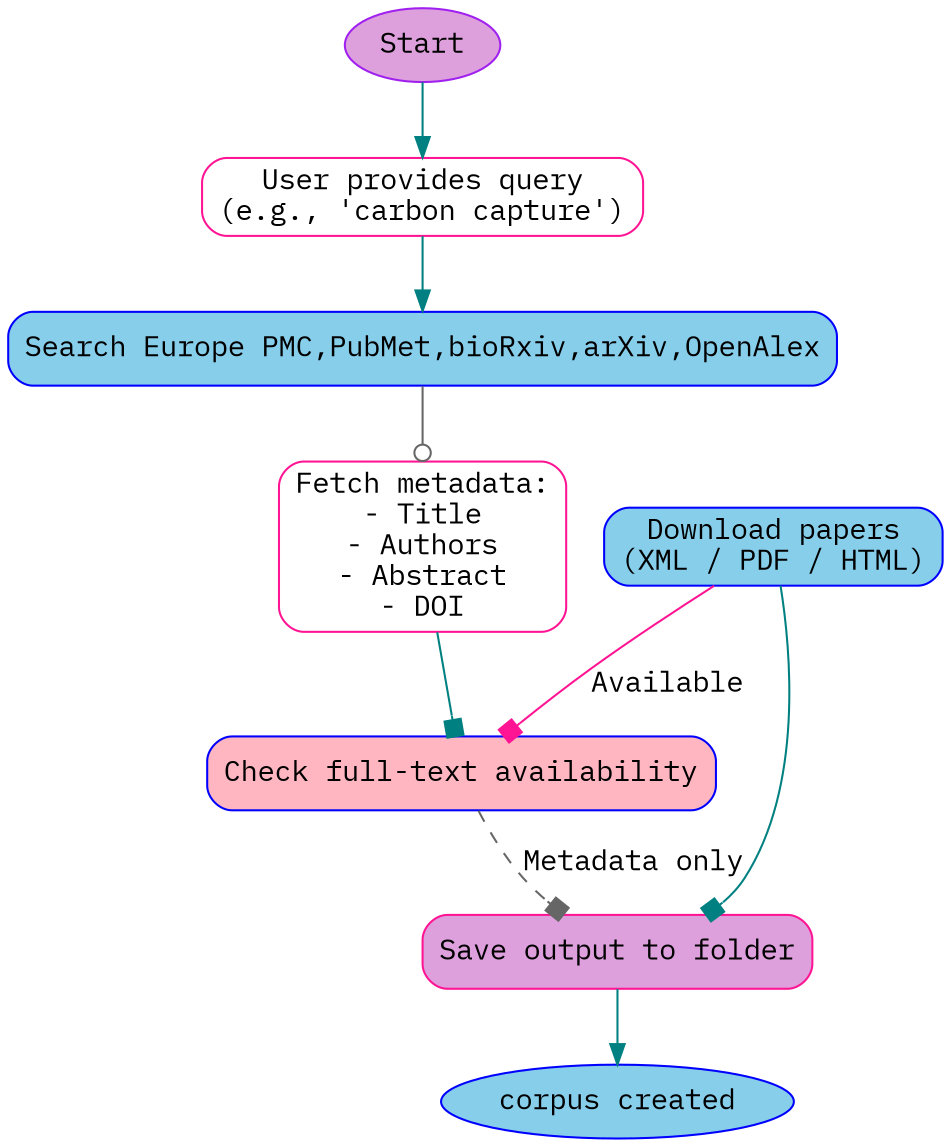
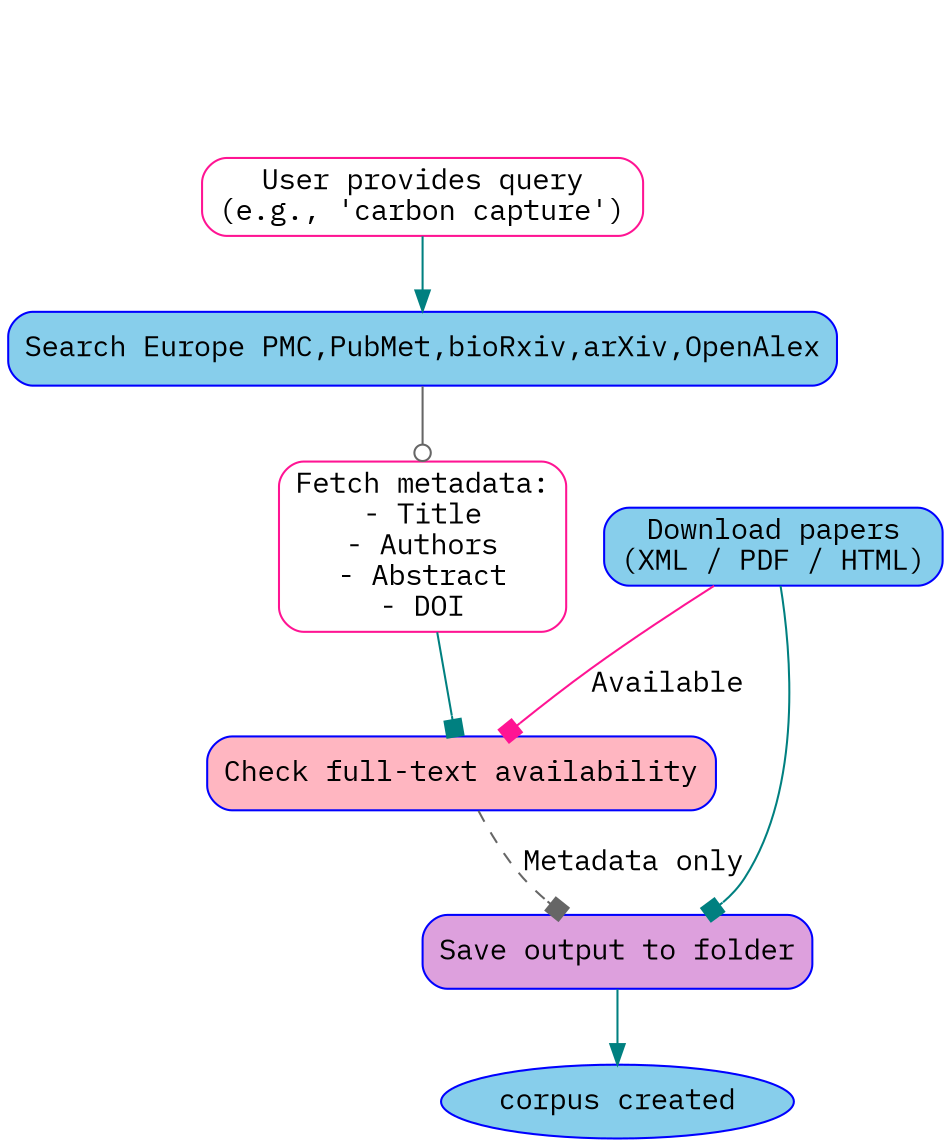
(423, 45) -> none
(617, 952) -> (617, 952)
